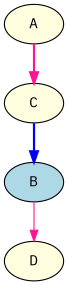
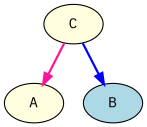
(34, 58) -> (56, 59)
(34, 261) -> none
